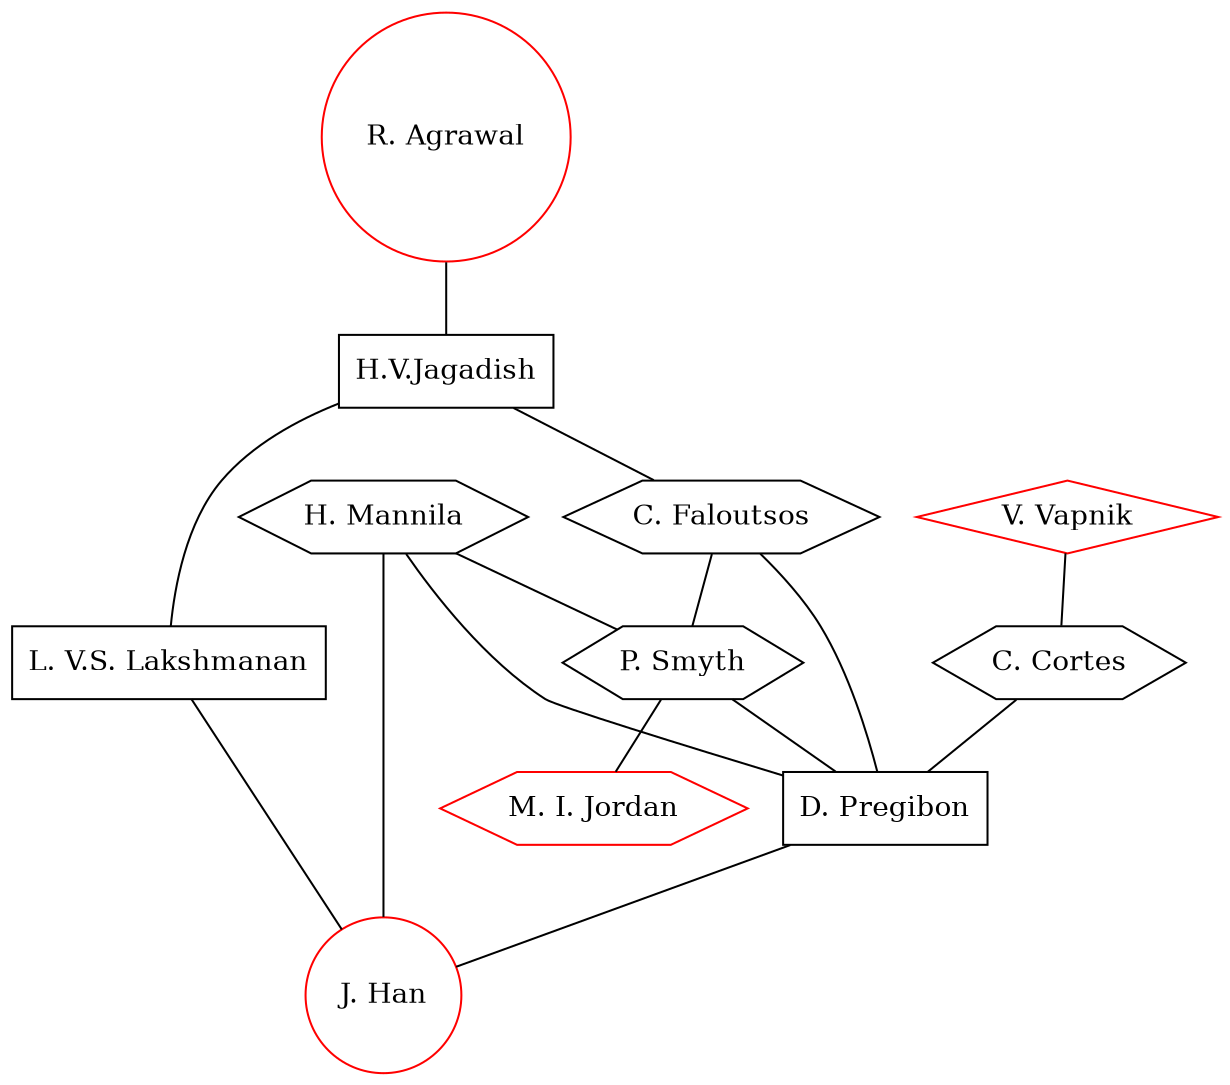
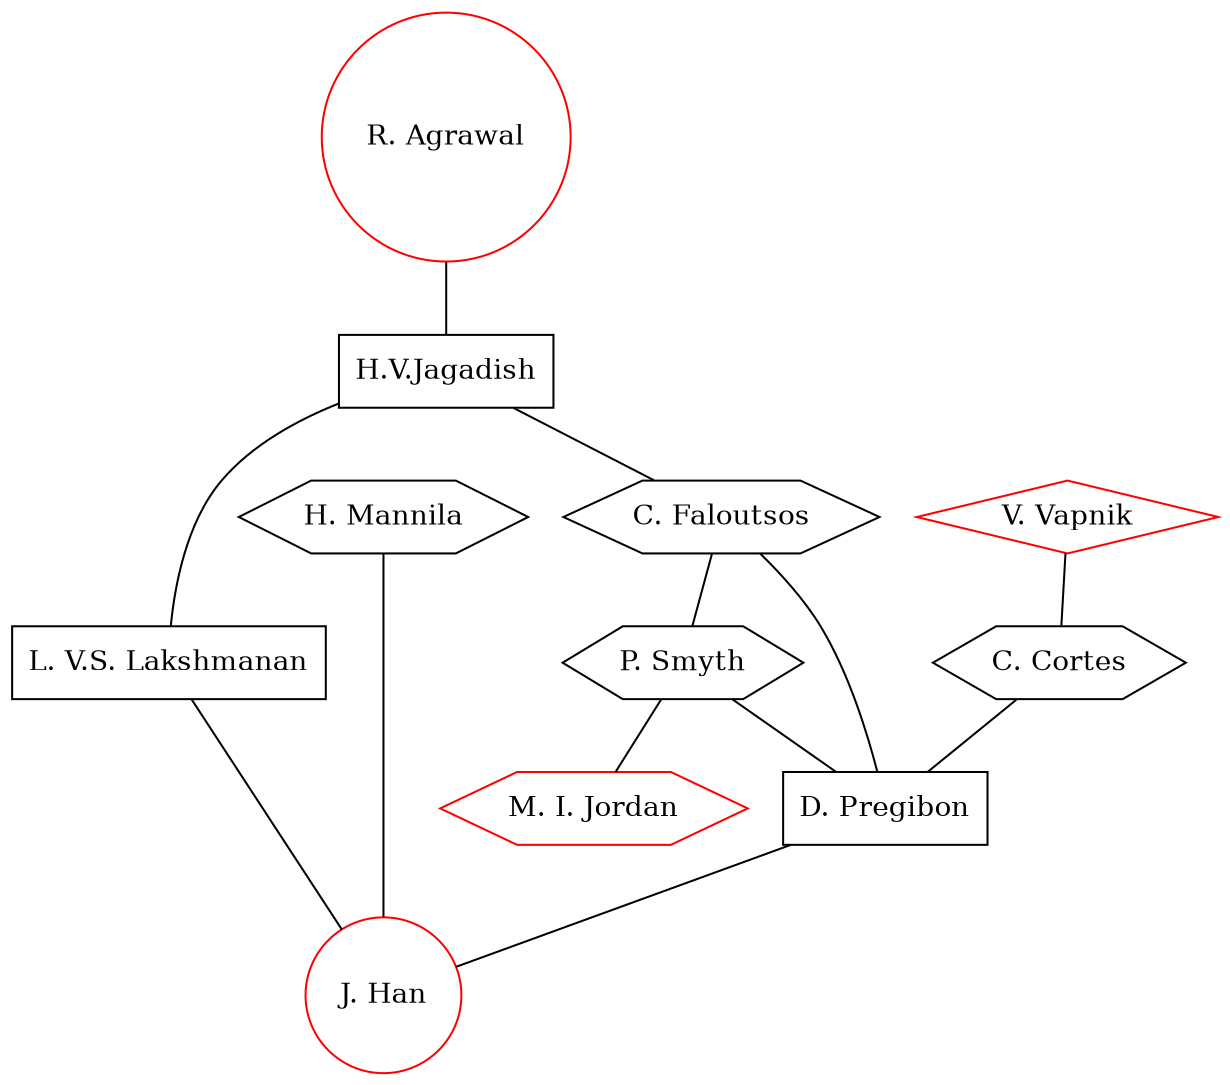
(537, 591) -> none
(567, 708) -> none
